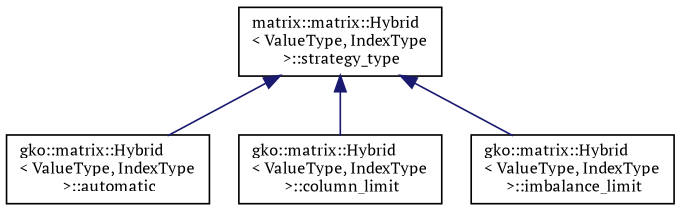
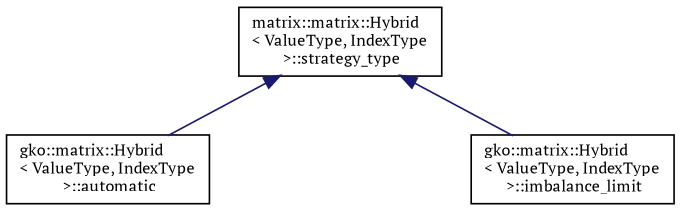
(340, 169) -> none
